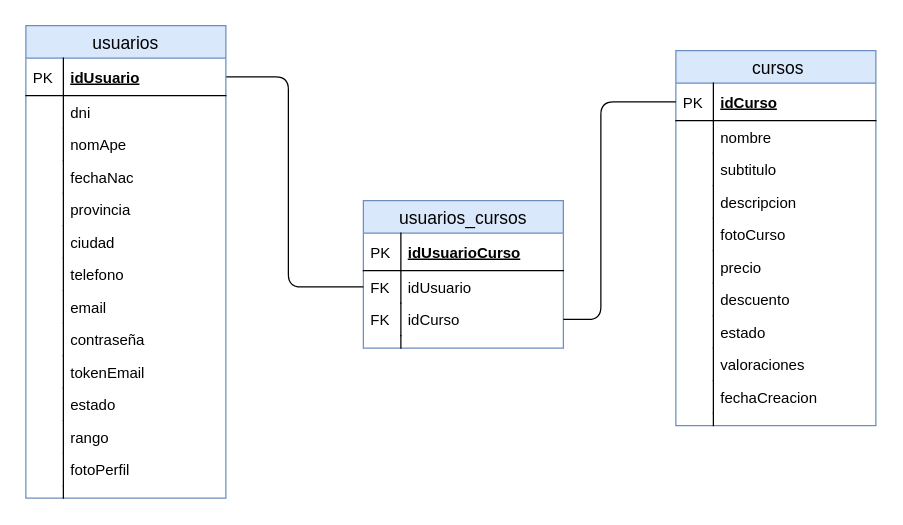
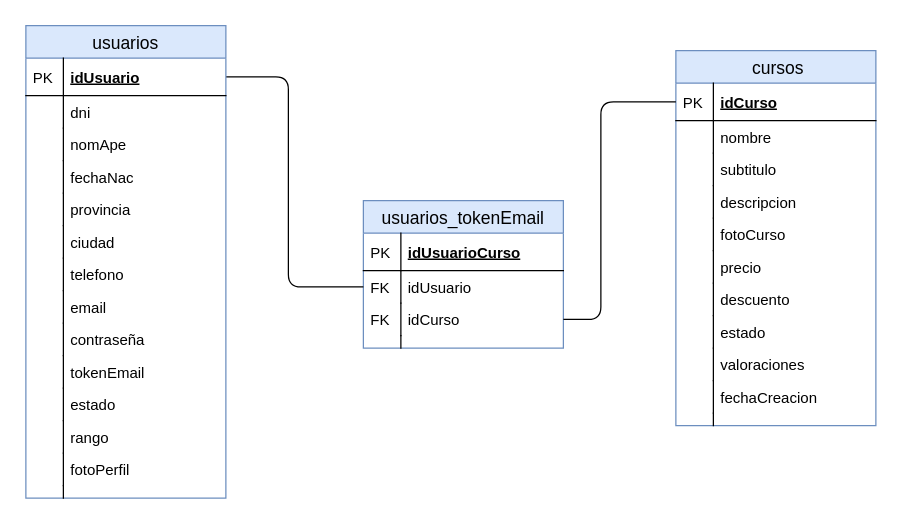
(463, 218) -> (463, 218)
